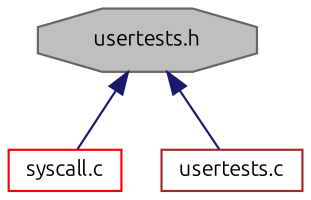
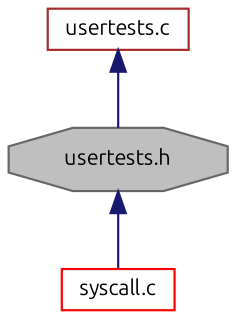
(200, 120) -> (118, 100)
